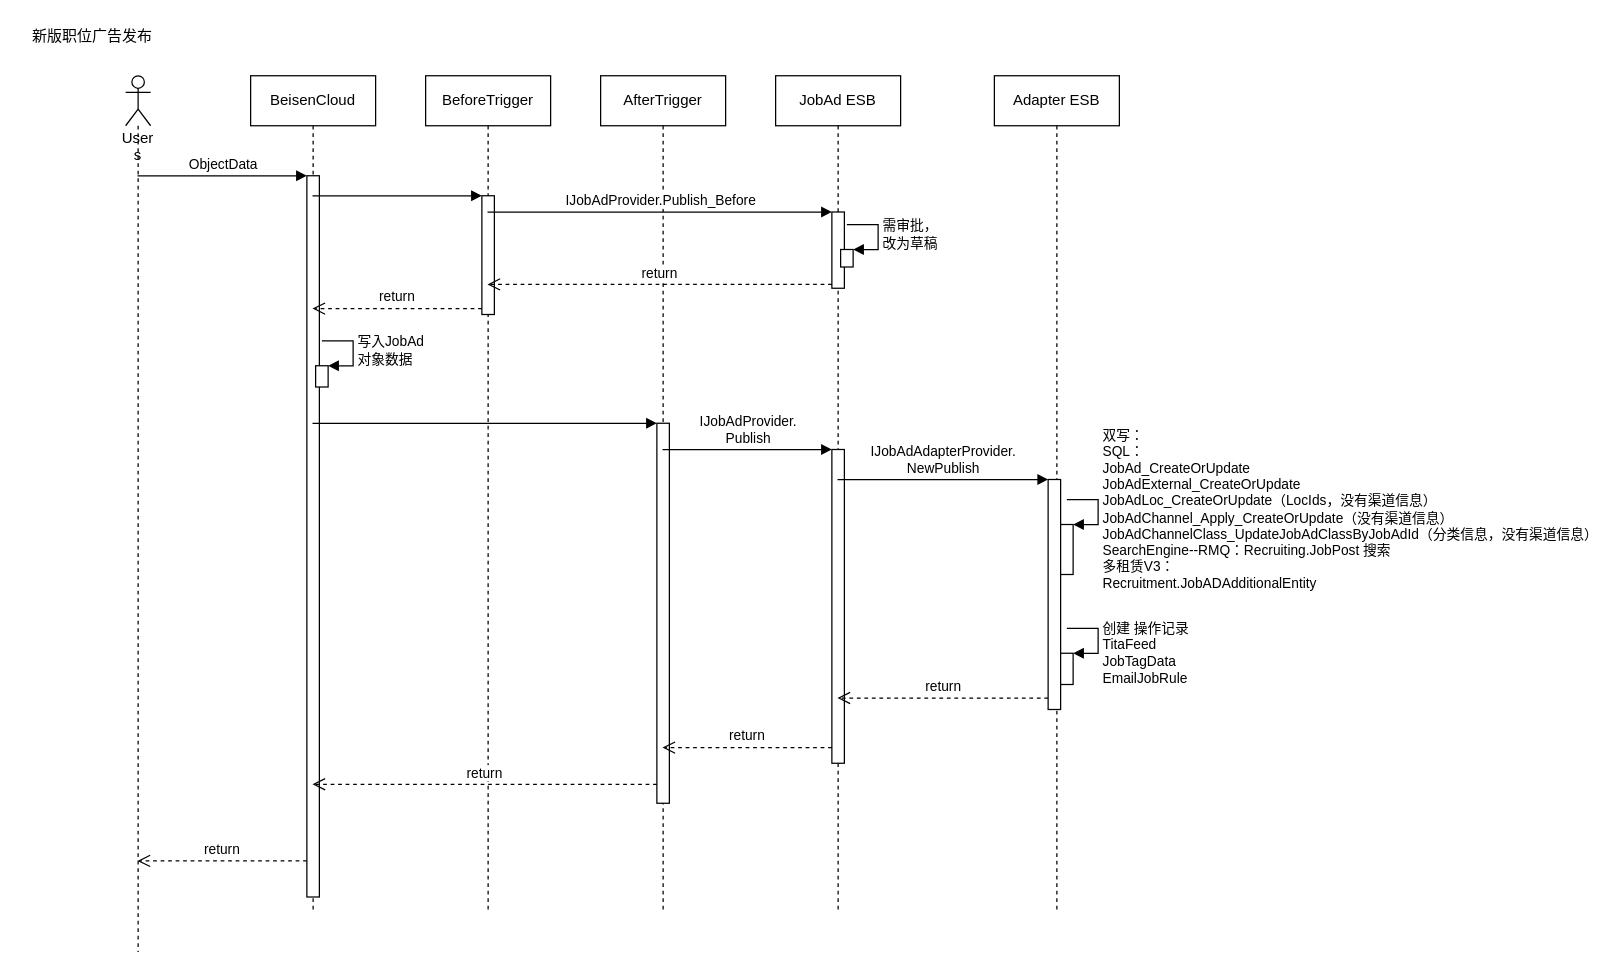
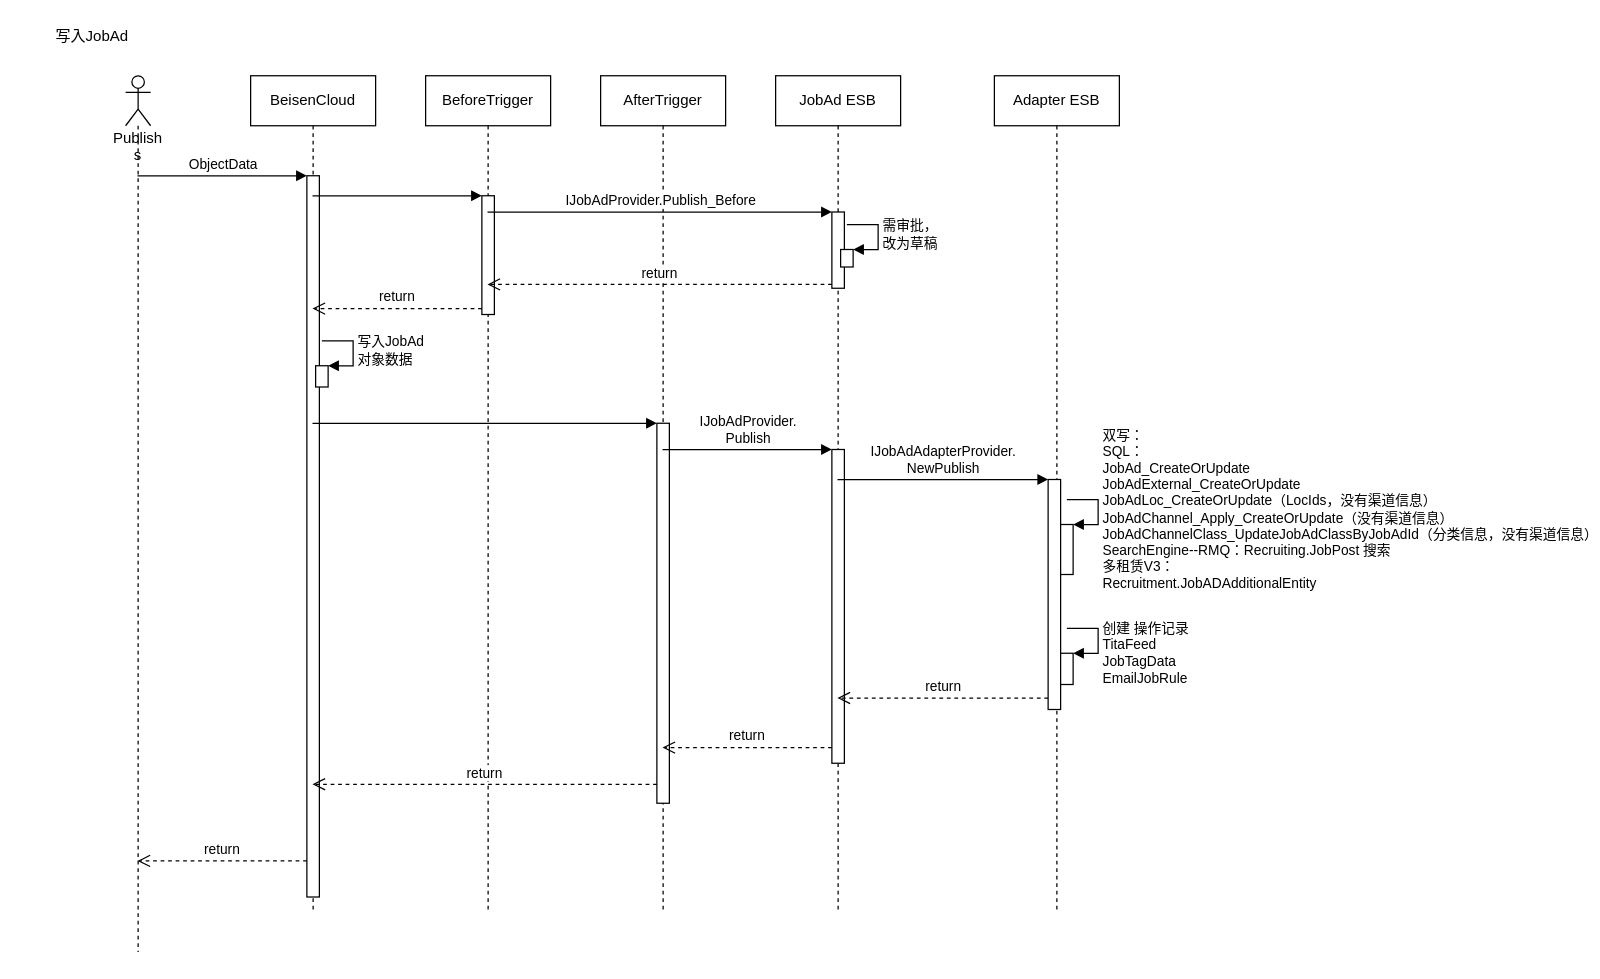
(93, 37) -> (93, 37)
(138, 156) -> (138, 165)
